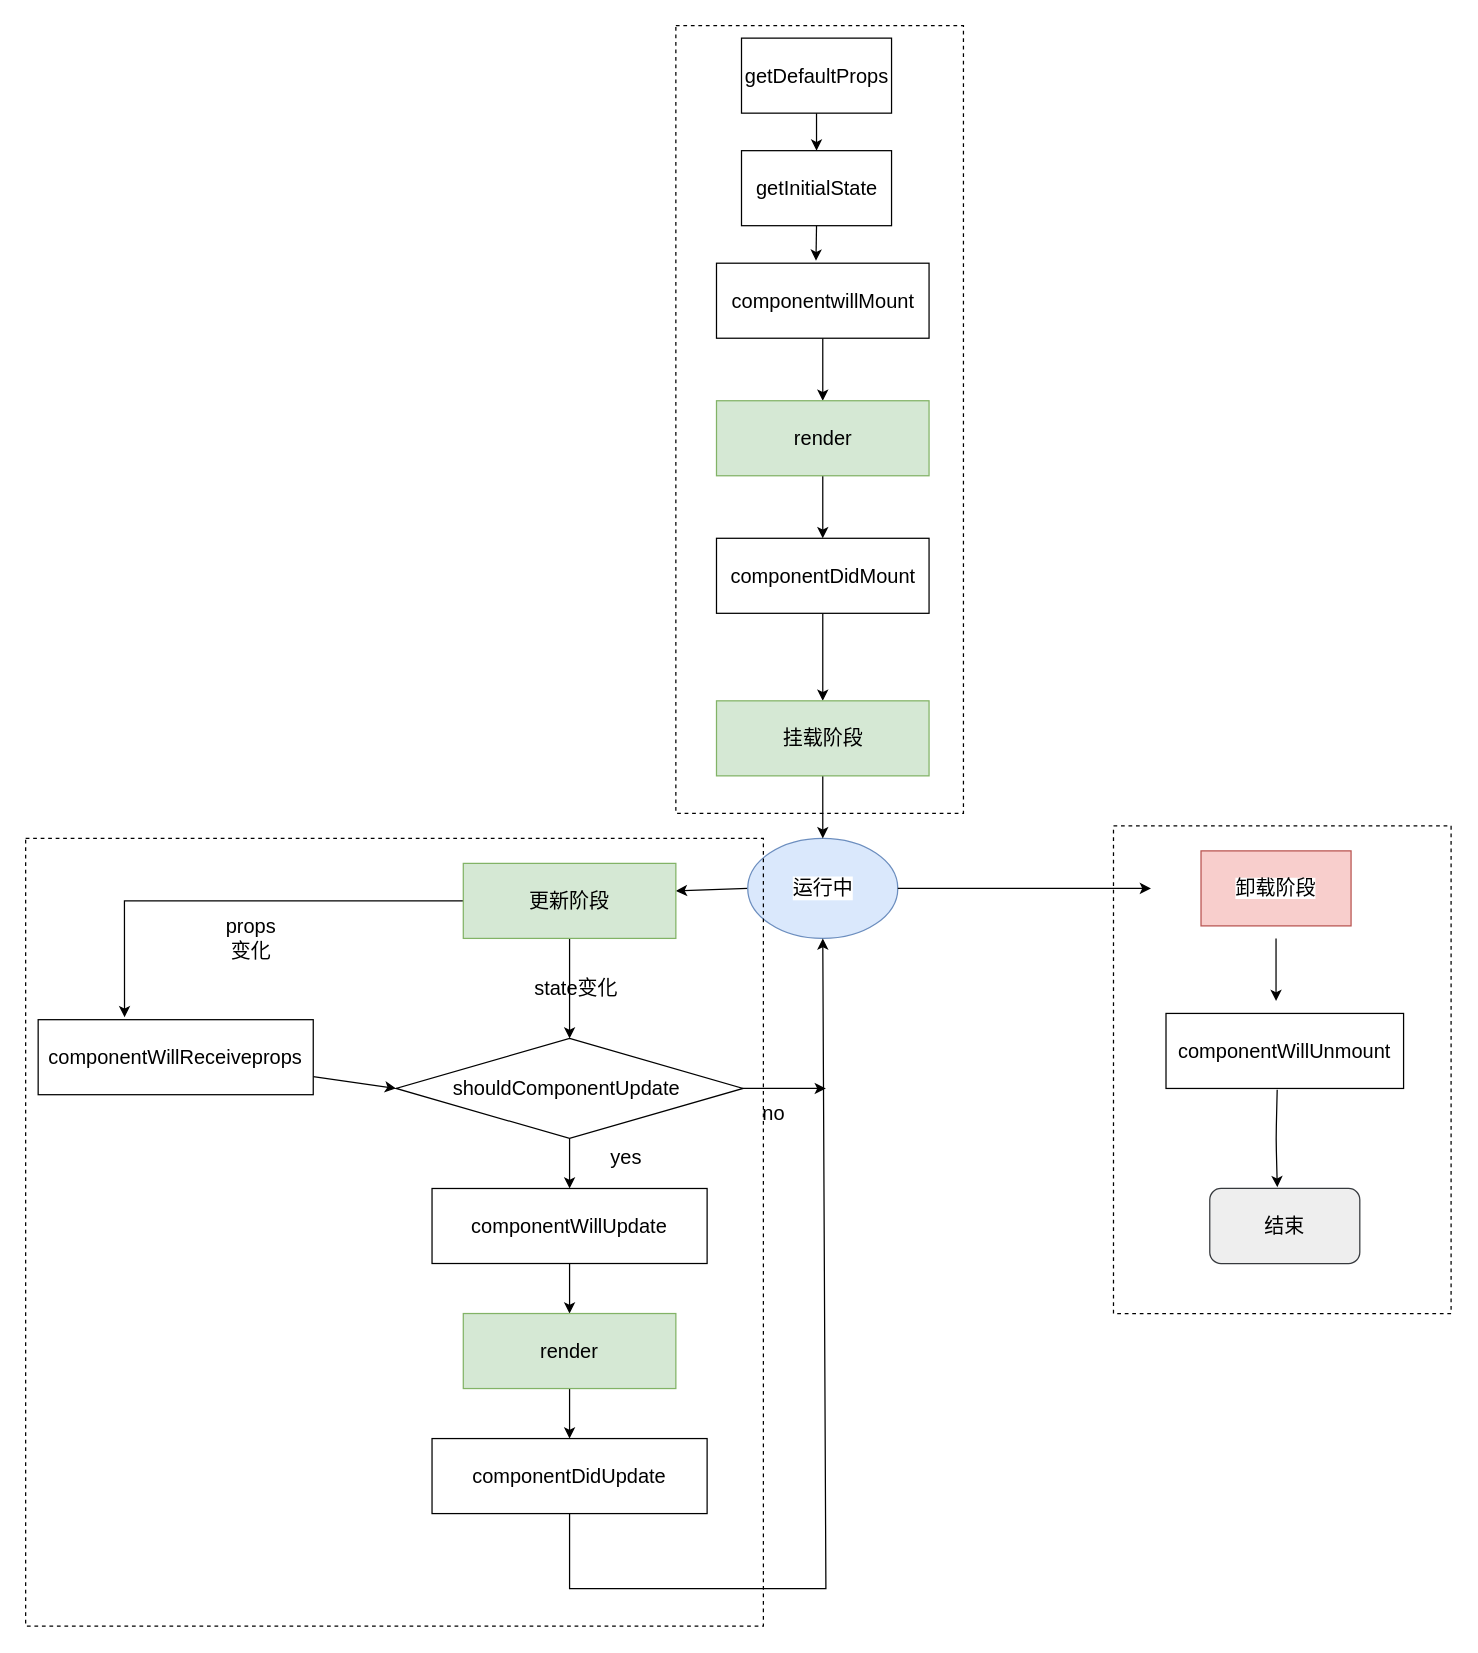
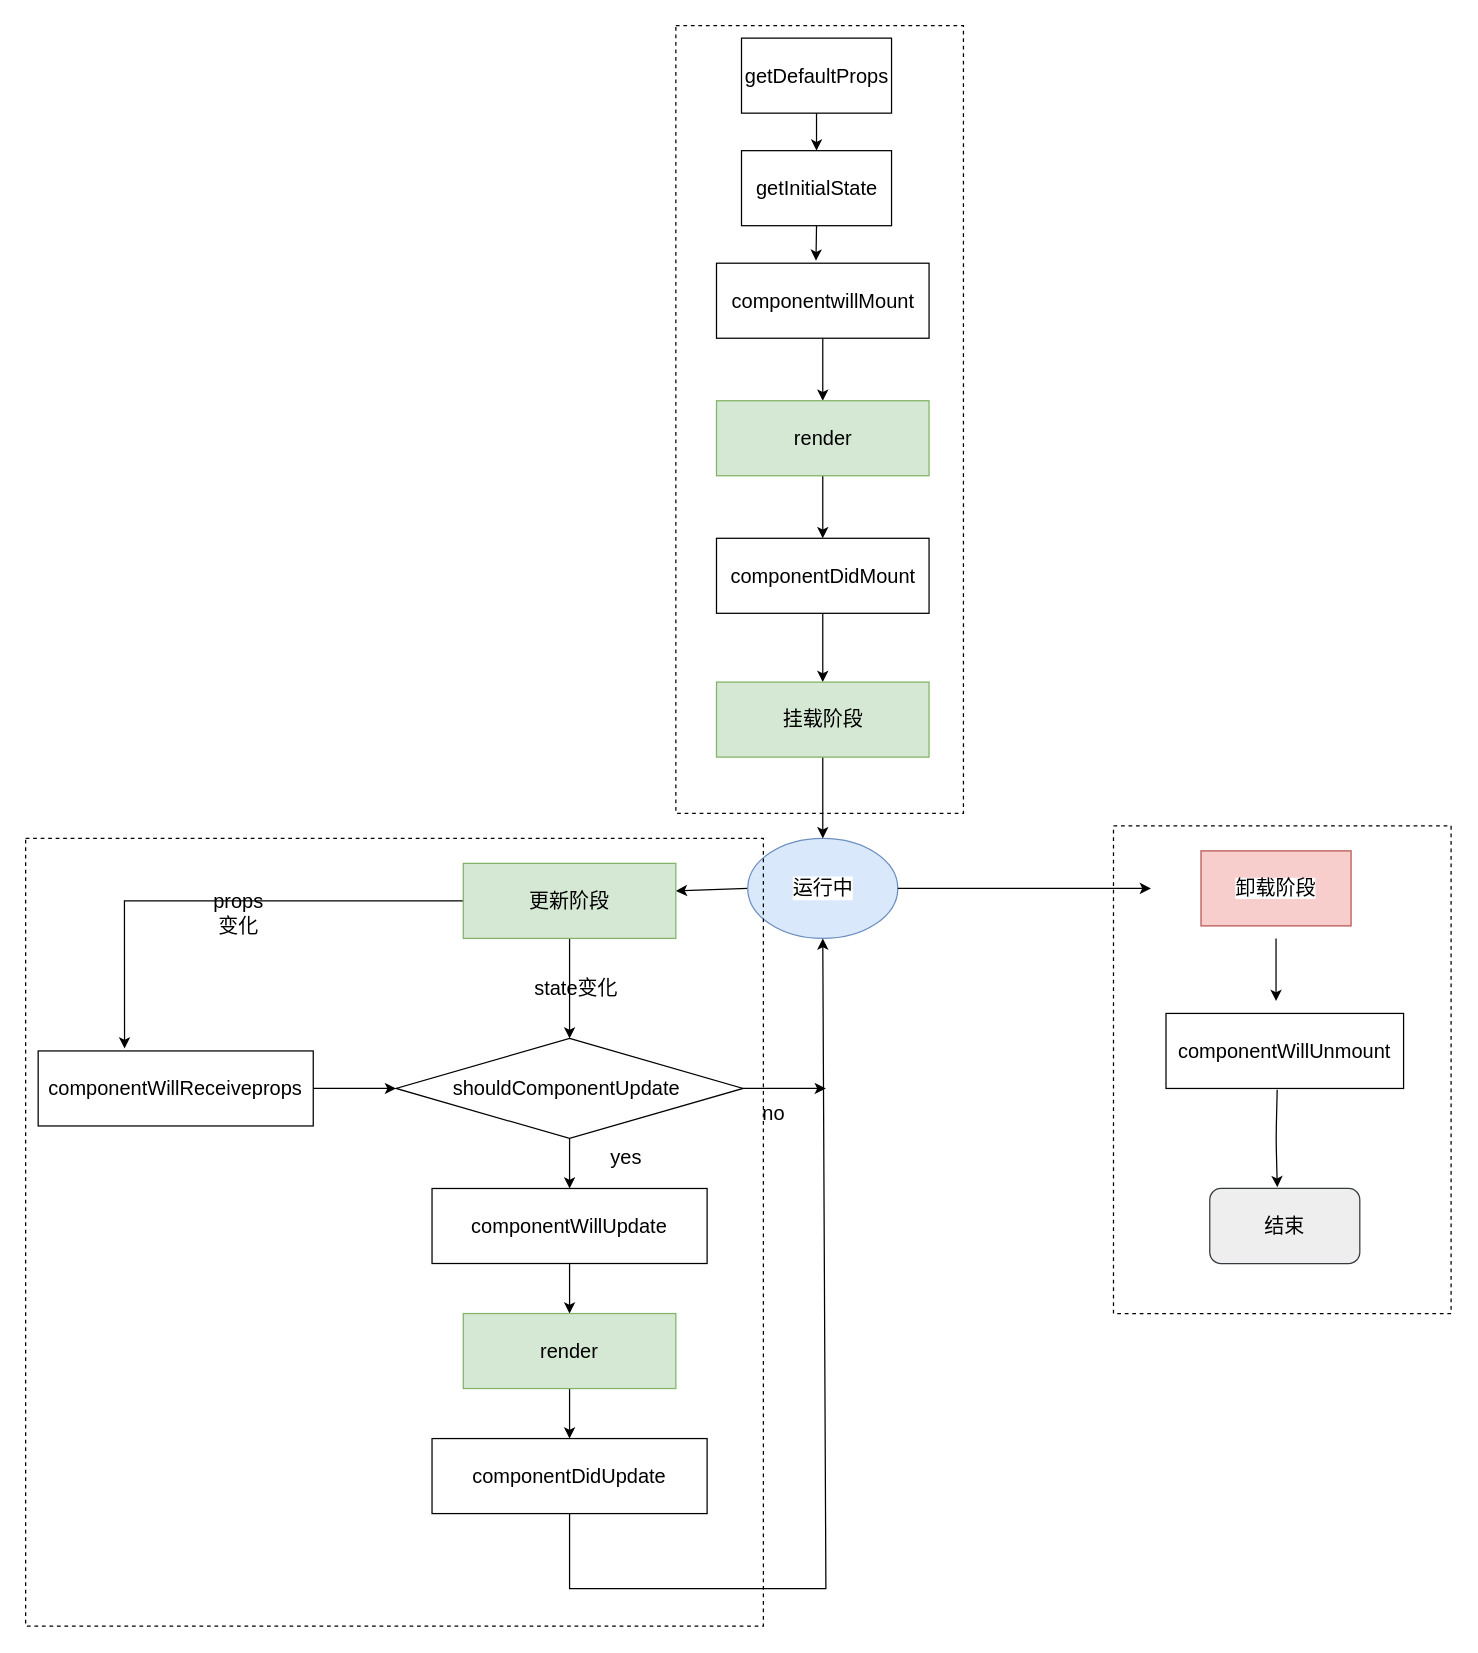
(823, 738) -> (823, 719)
(251, 938) -> (238, 913)
(176, 1057) -> (176, 1088)
